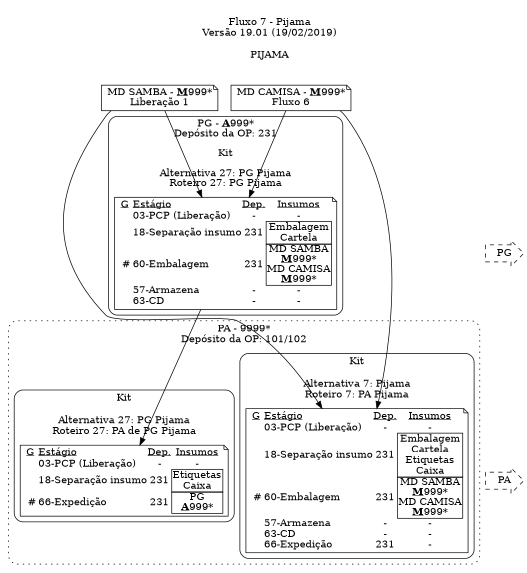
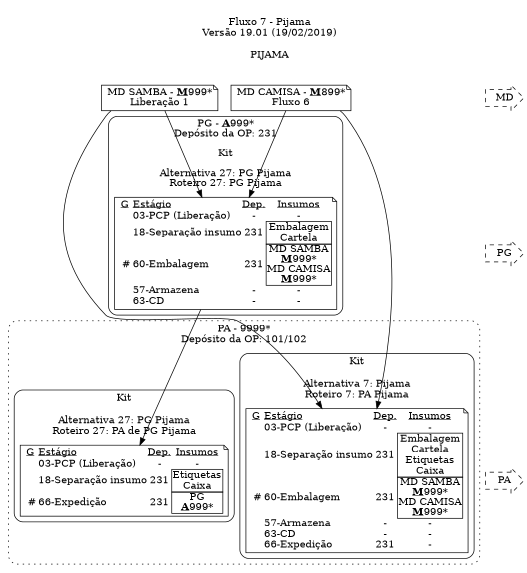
(333, 92) -> (333, 92)
none -> (505, 98)
